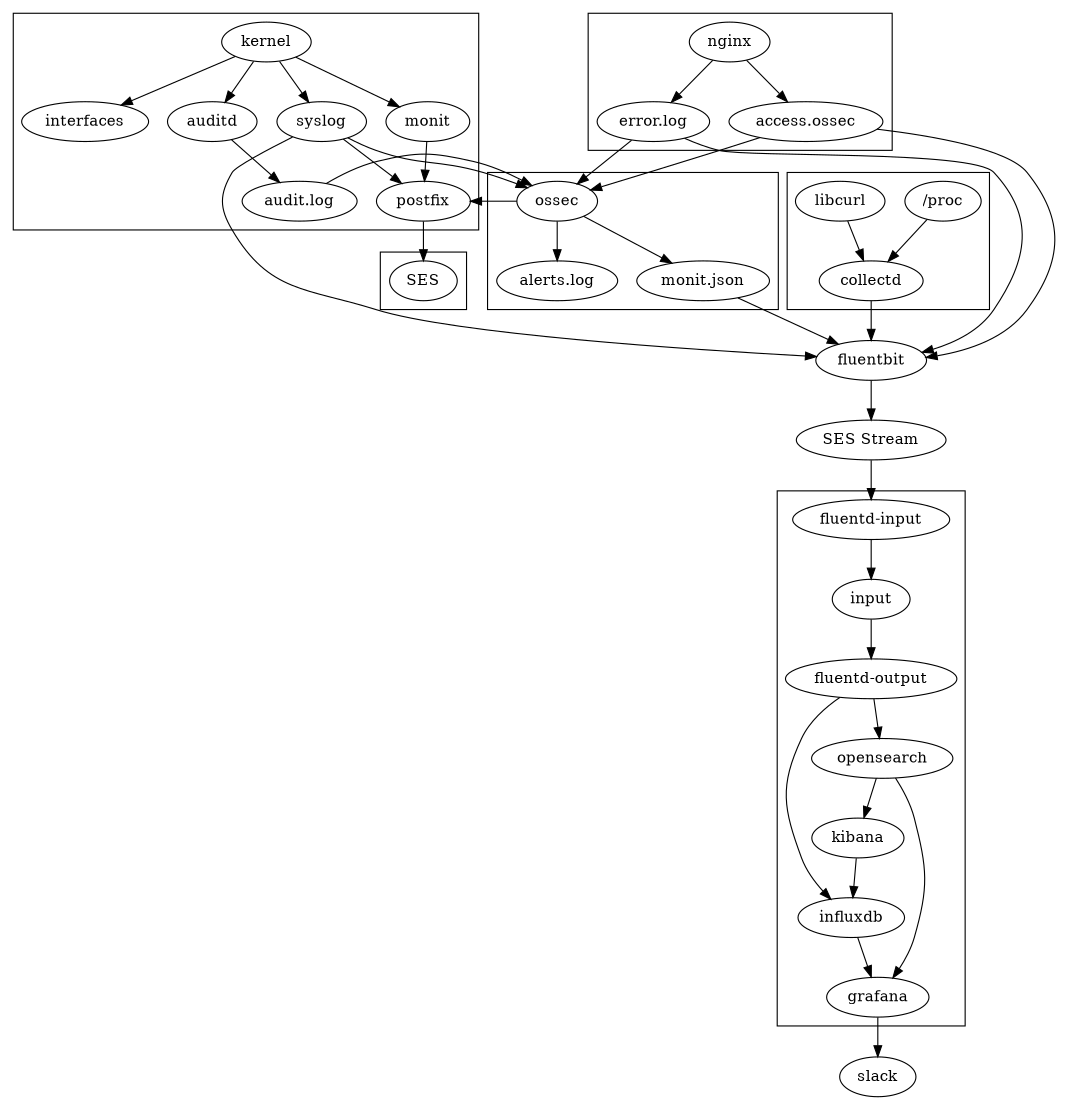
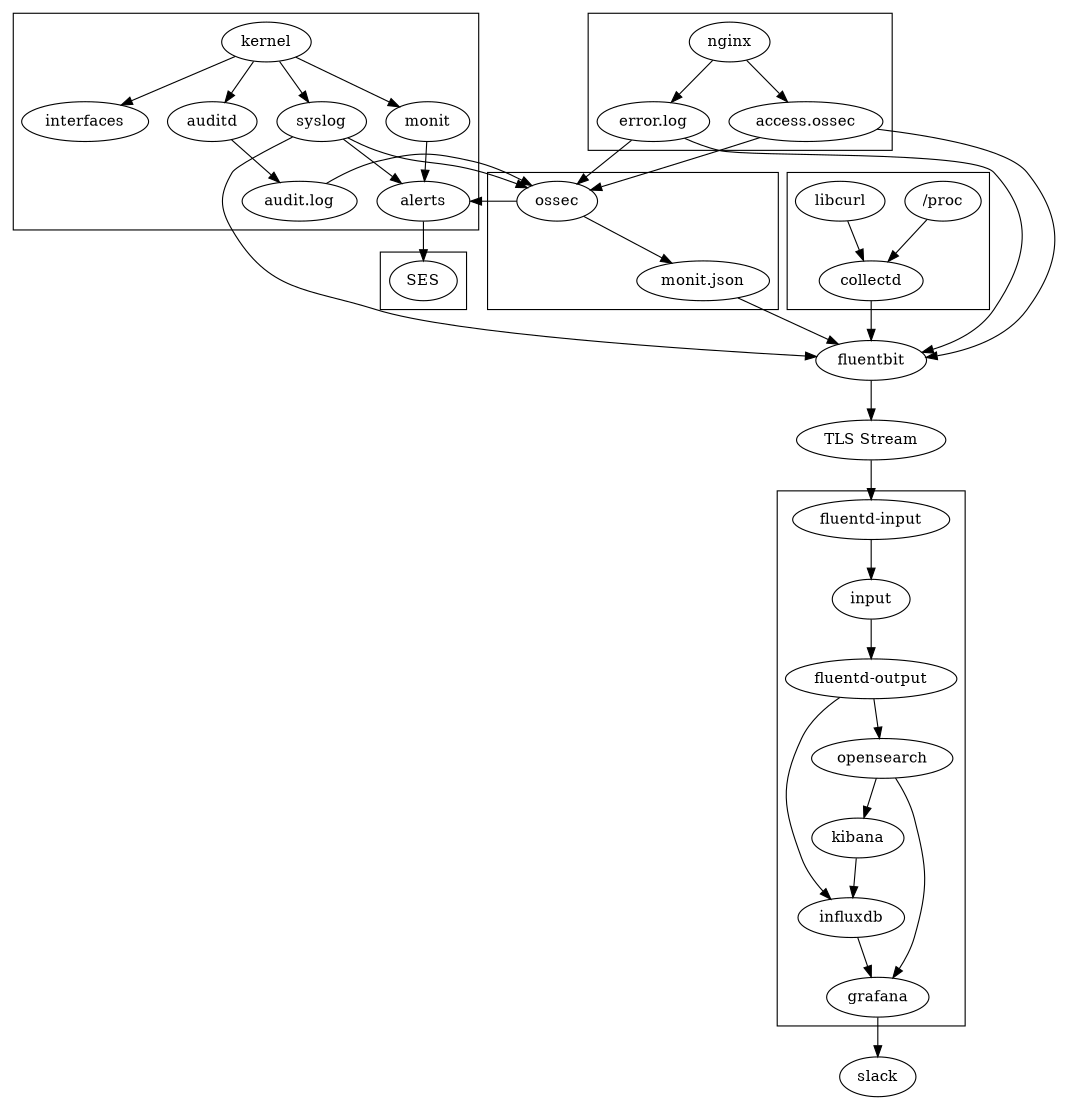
(423, 201) -> (423, 201)
(557, 281) -> none
(871, 440) -> (871, 440)
